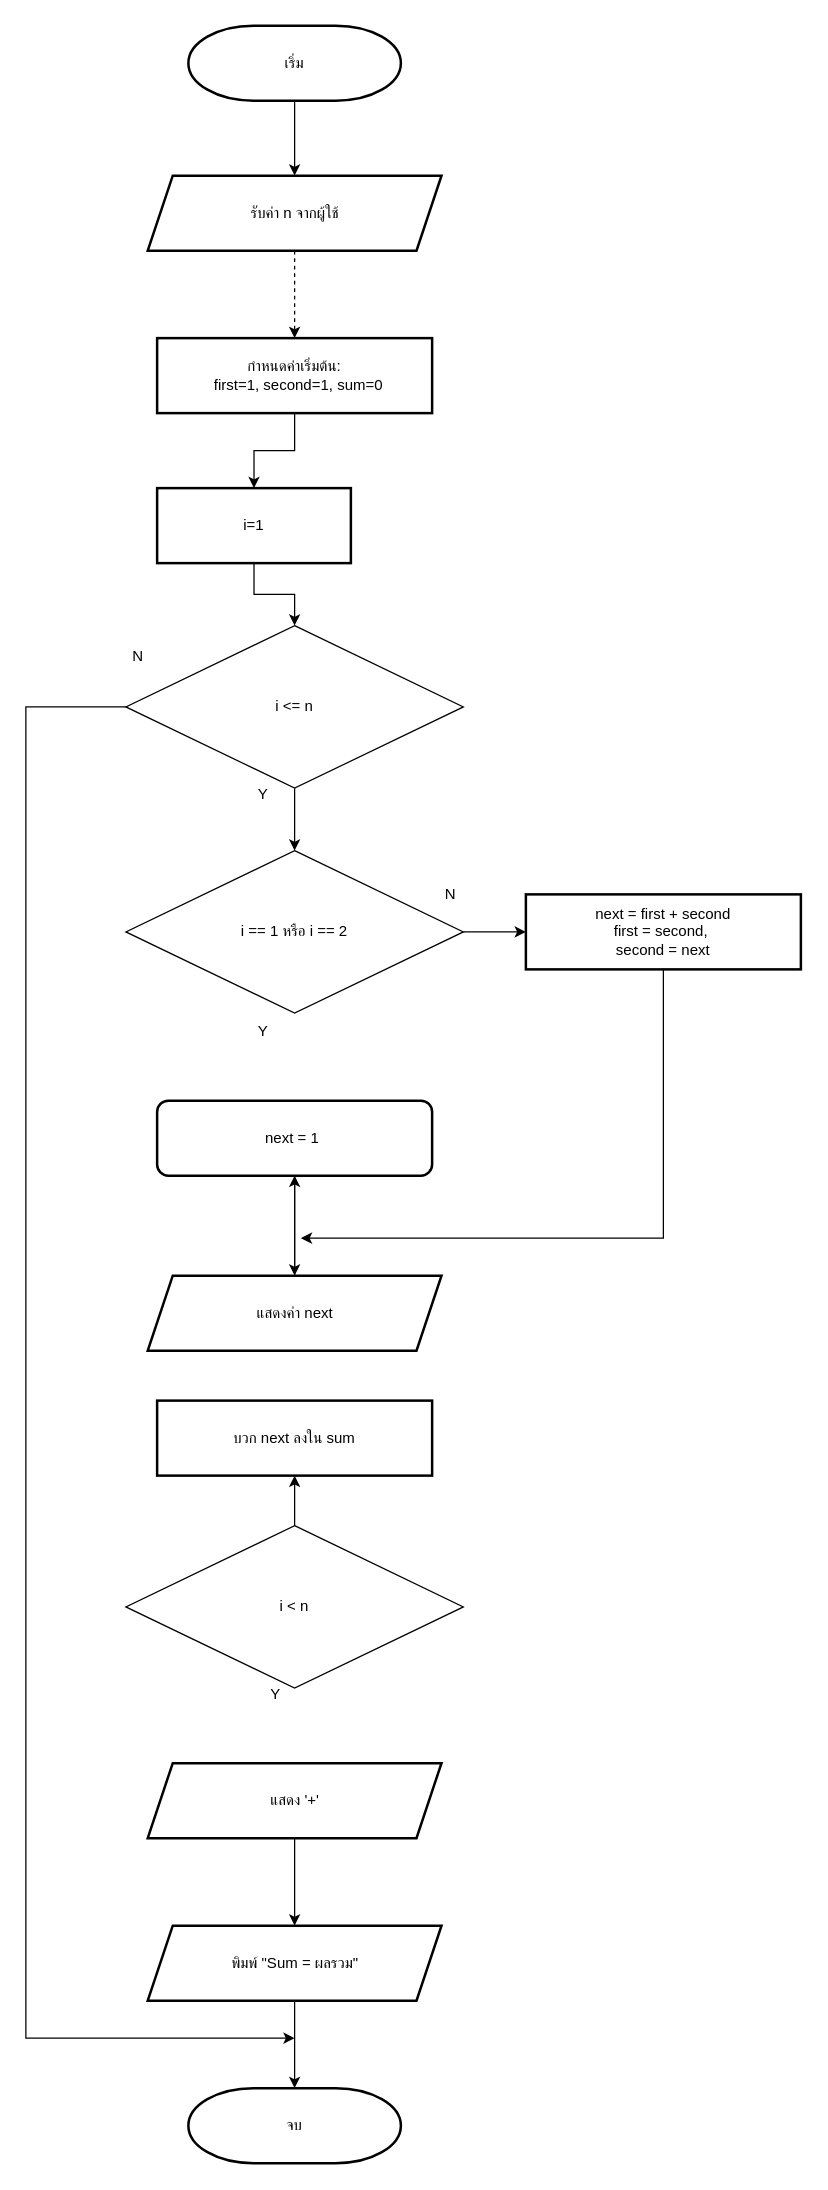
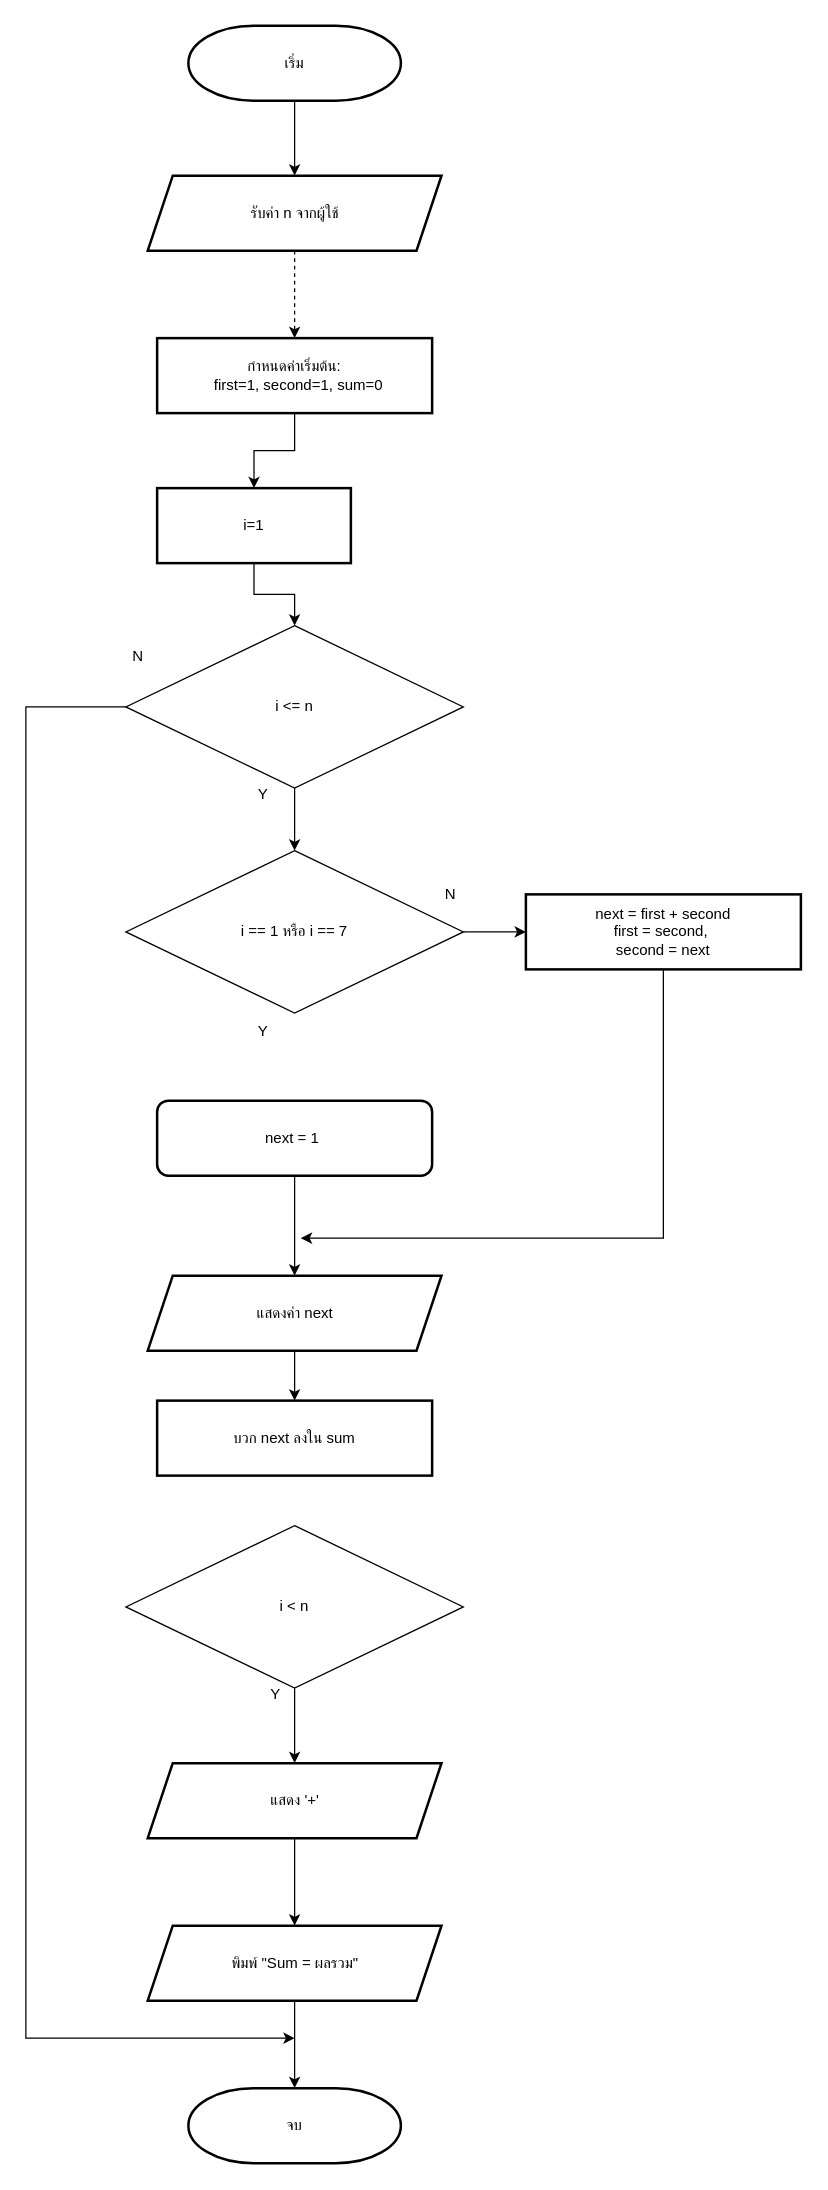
(294, 932) -> (294, 932)
(294, 1272) -> (294, 1372)
(294, 1505) -> (294, 1721)
